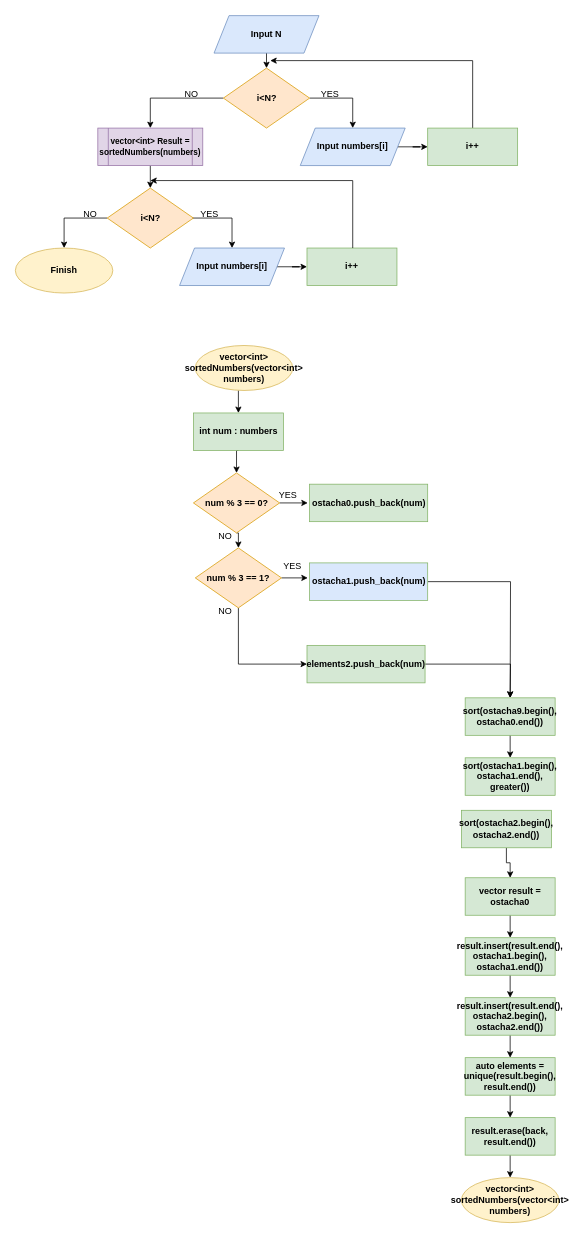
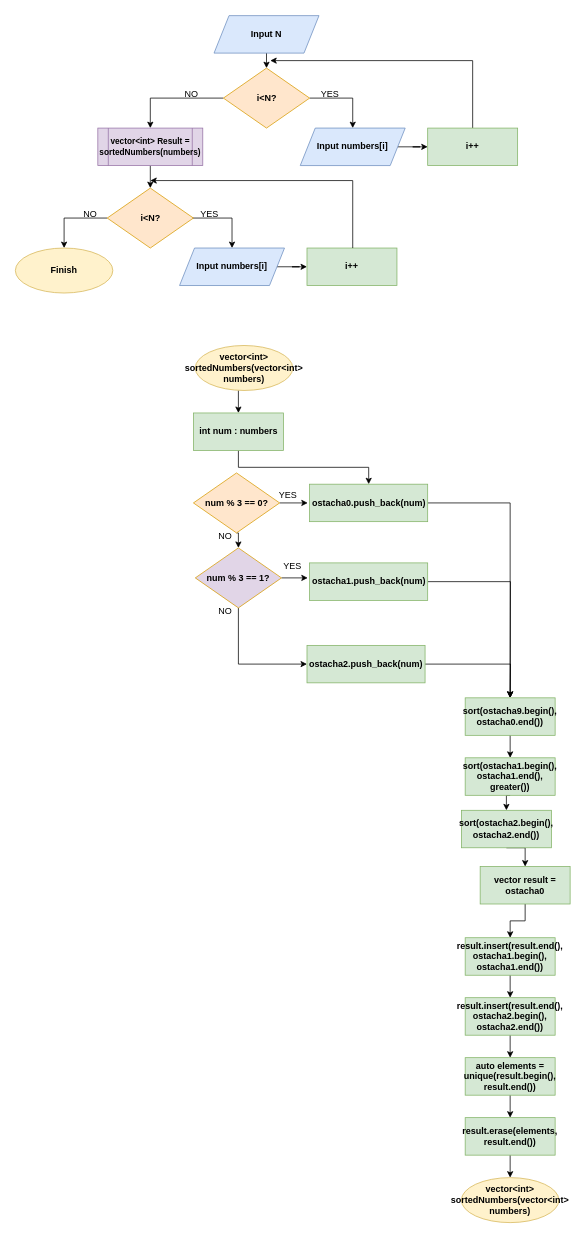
(237, 459) -> (302, 467)
none -> (507, 503)
(239, 578) -> (239, 578)
(369, 582) -> (369, 582)
(366, 664) -> (366, 664)
none -> (507, 799)
(510, 897) -> (525, 885)
(510, 1137) -> (510, 1137)
